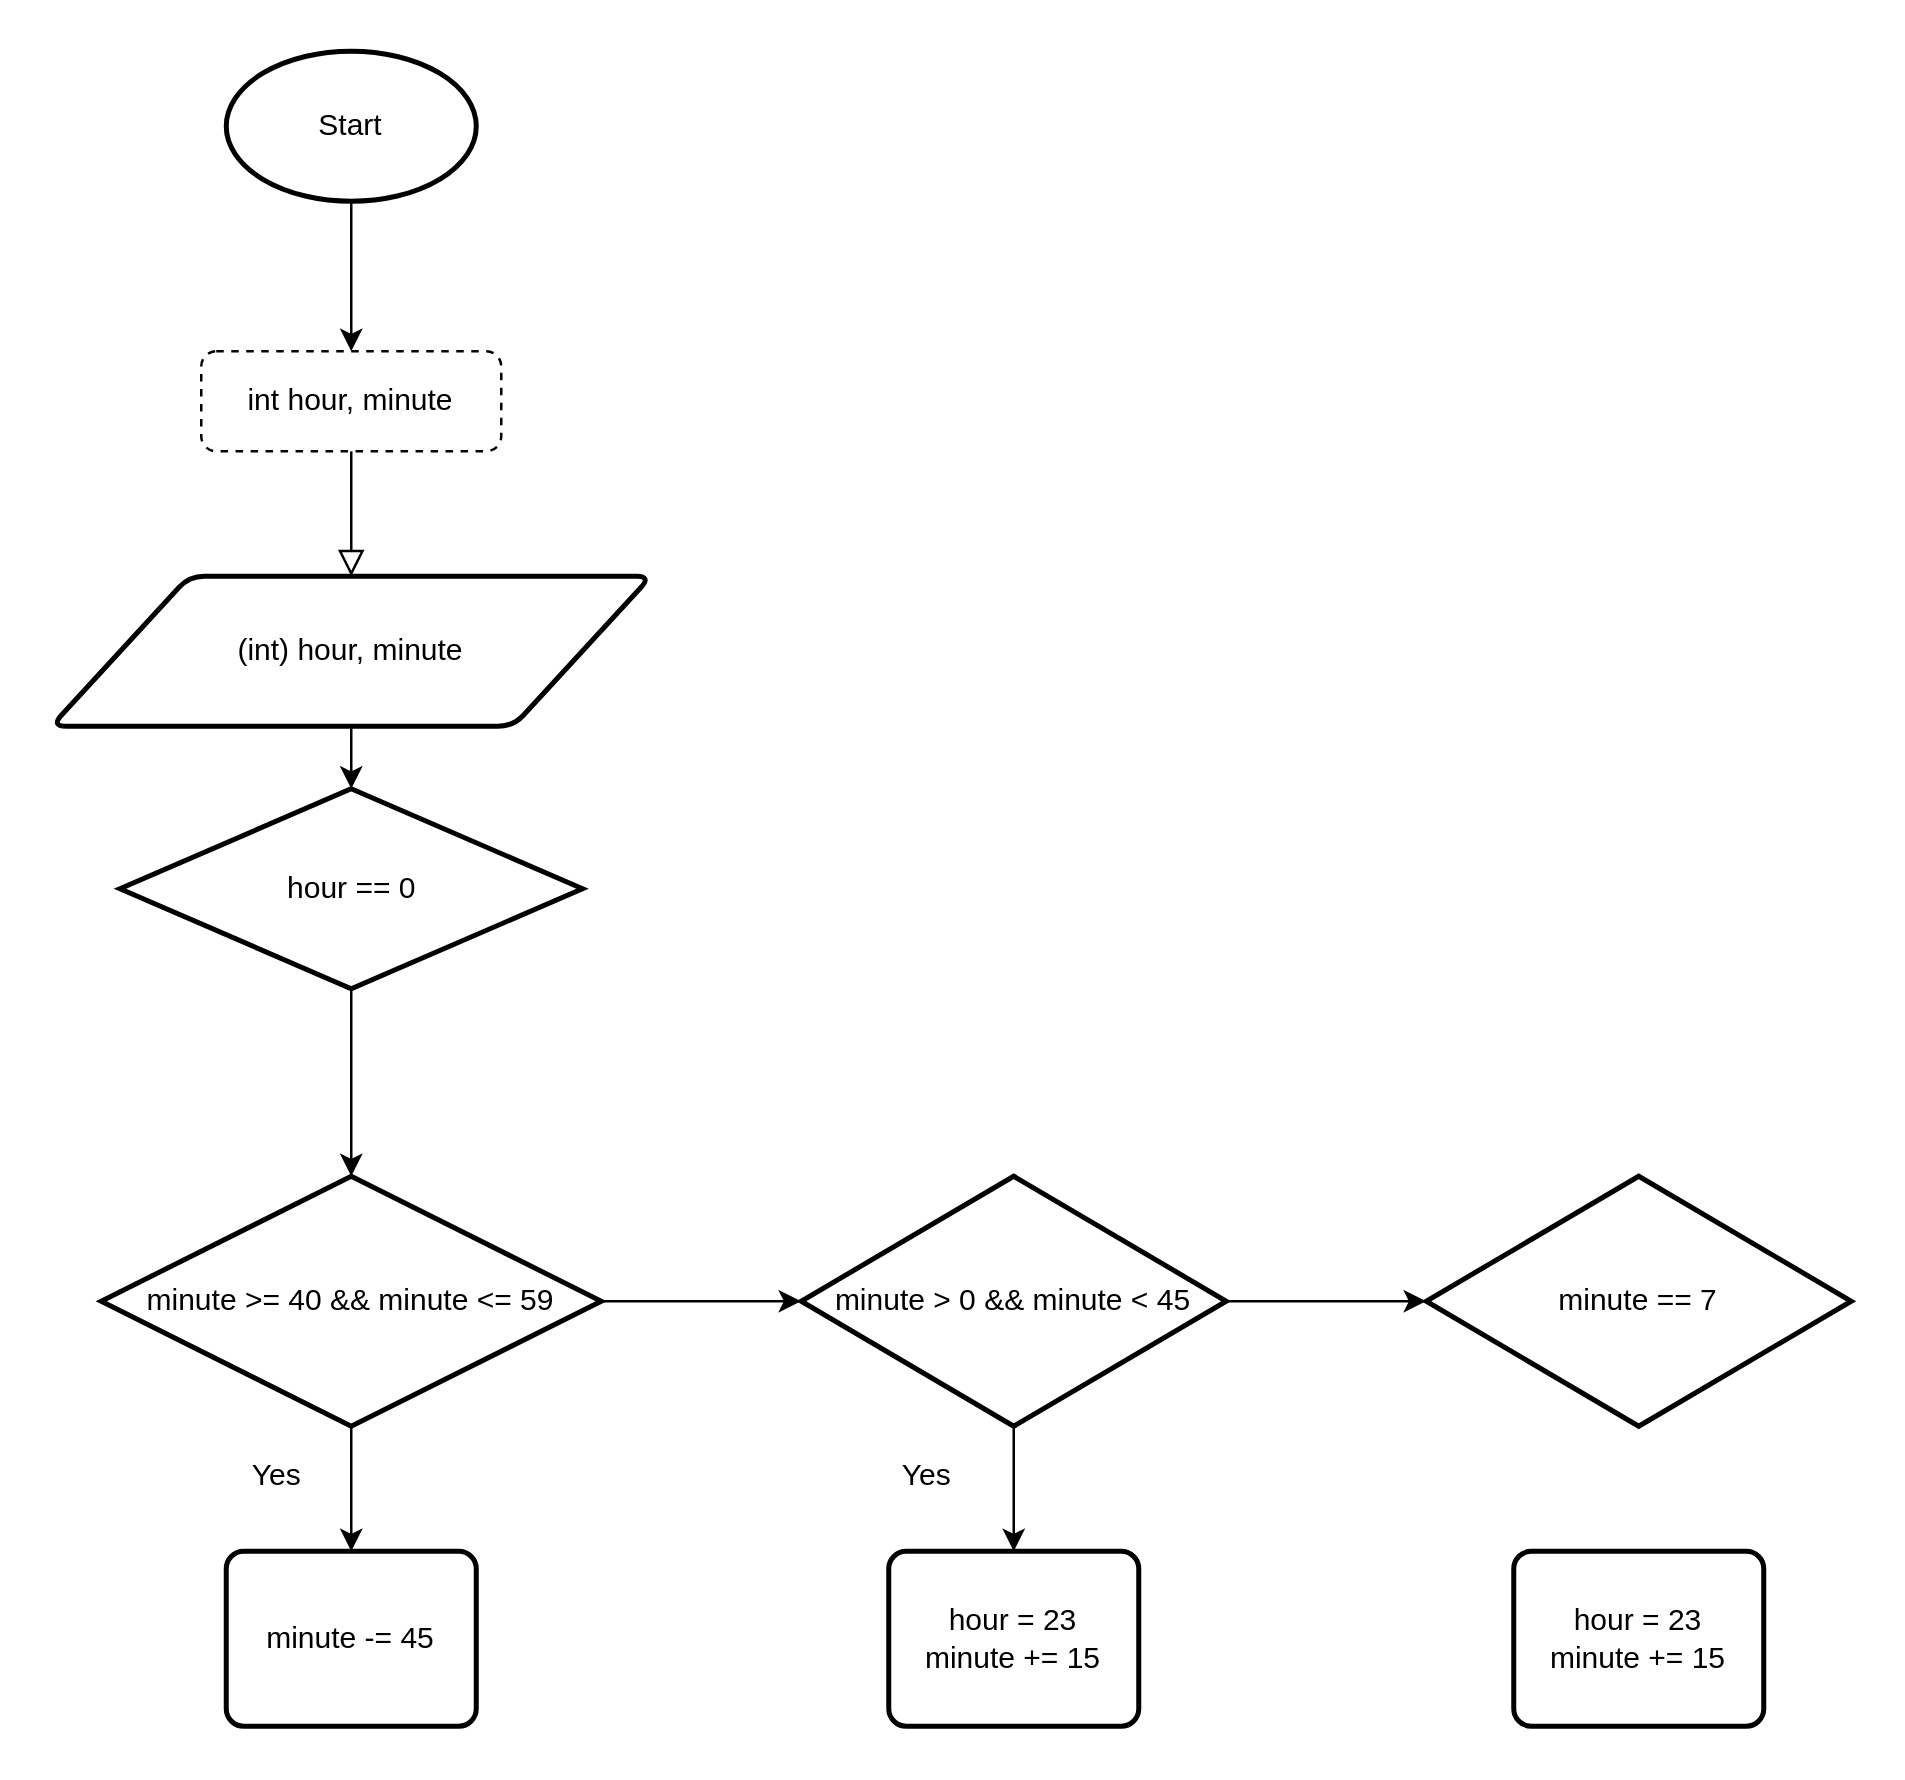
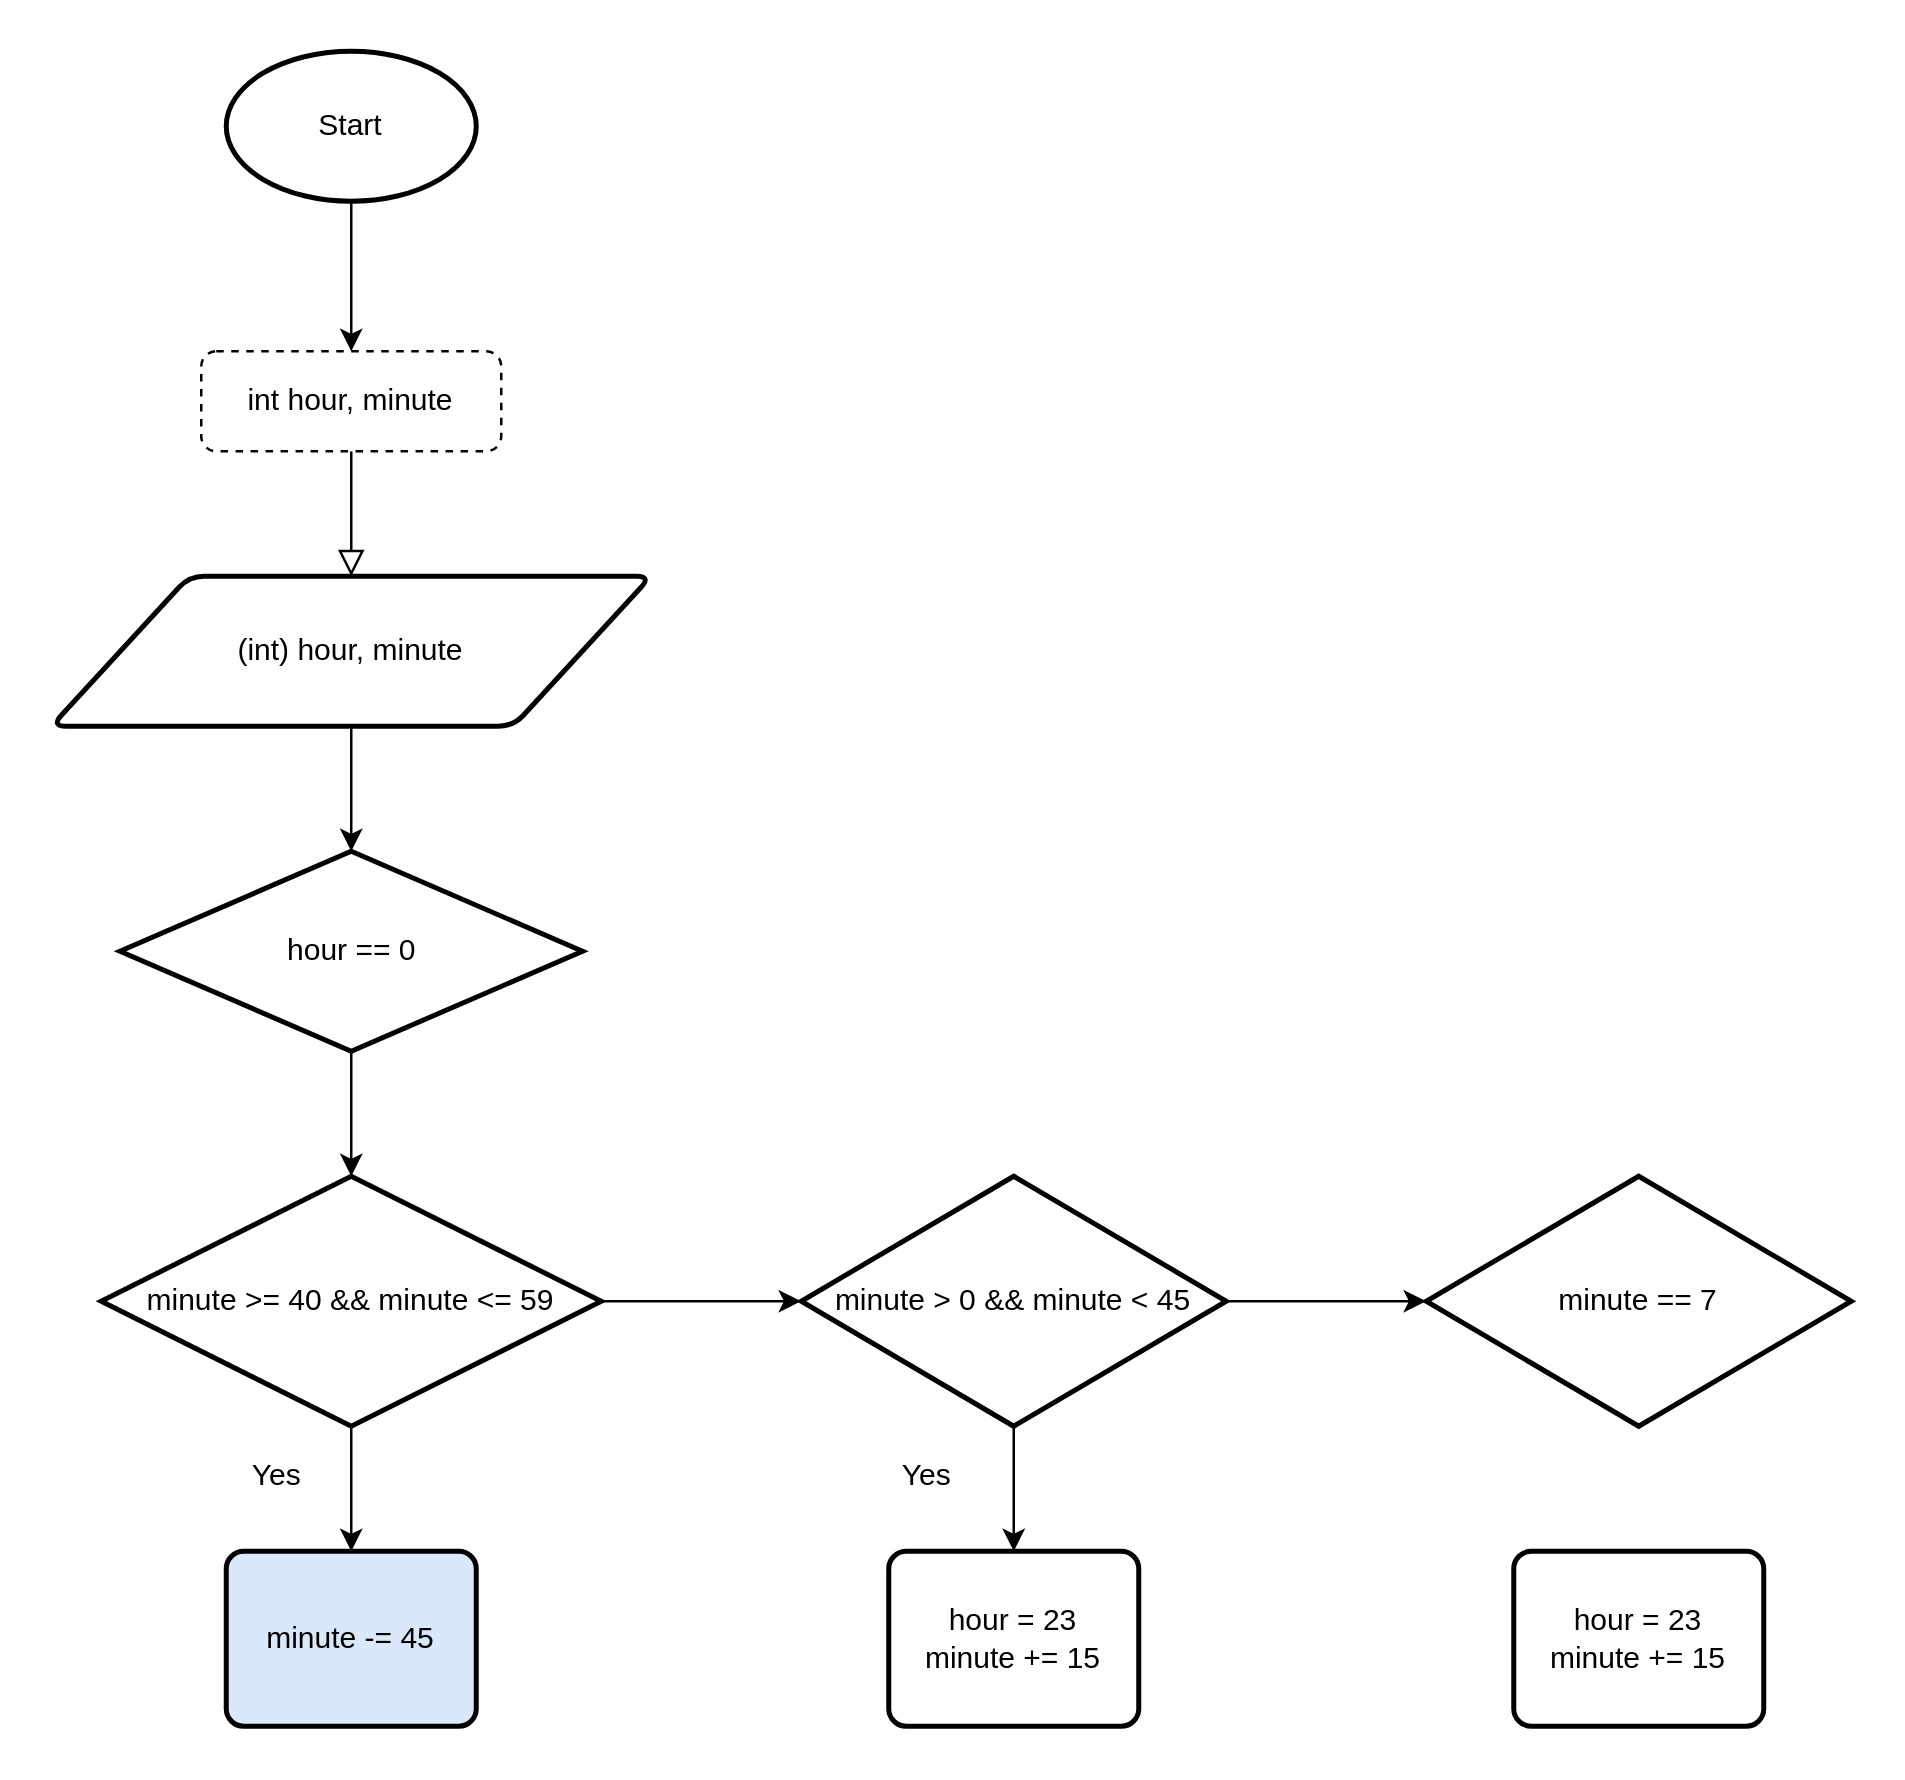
(351, 889) -> (351, 951)
(351, 1639) -> (351, 1639)
